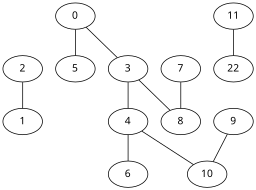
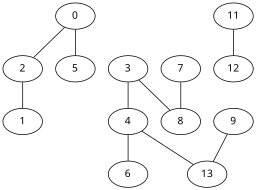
(102, 42) -> (49, 42)
(233, 69) -> (233, 69)
(207, 174) -> (207, 174)
